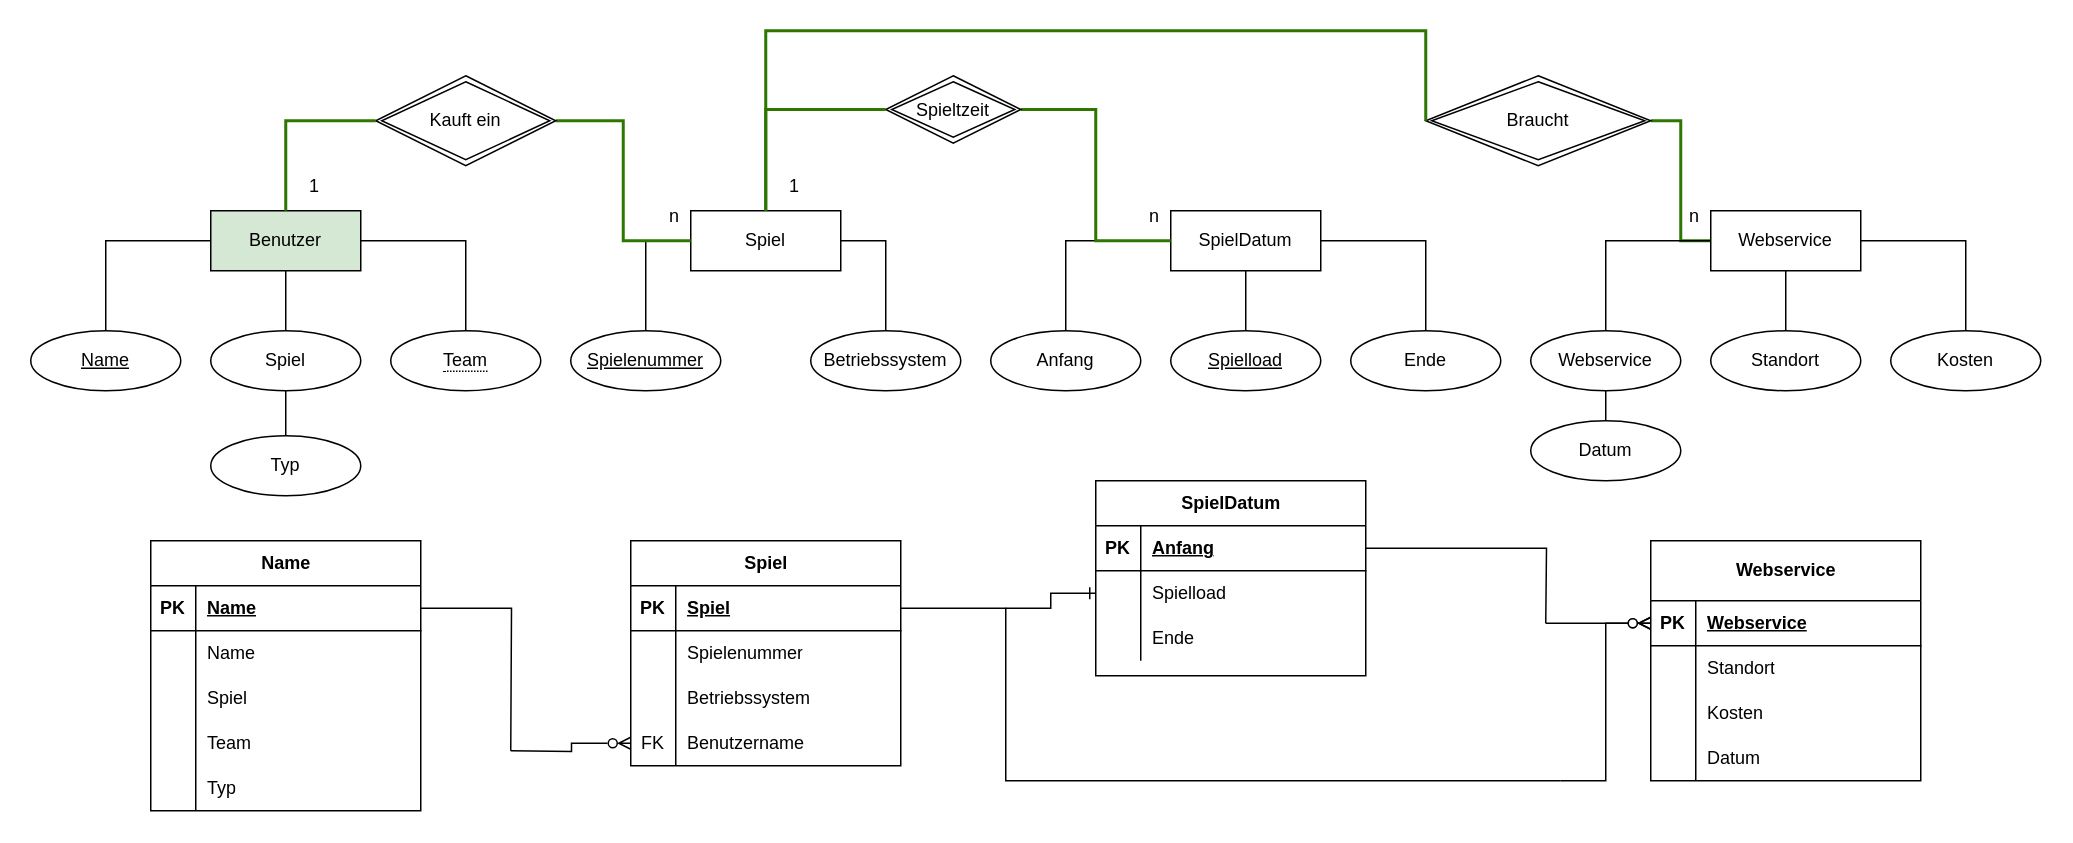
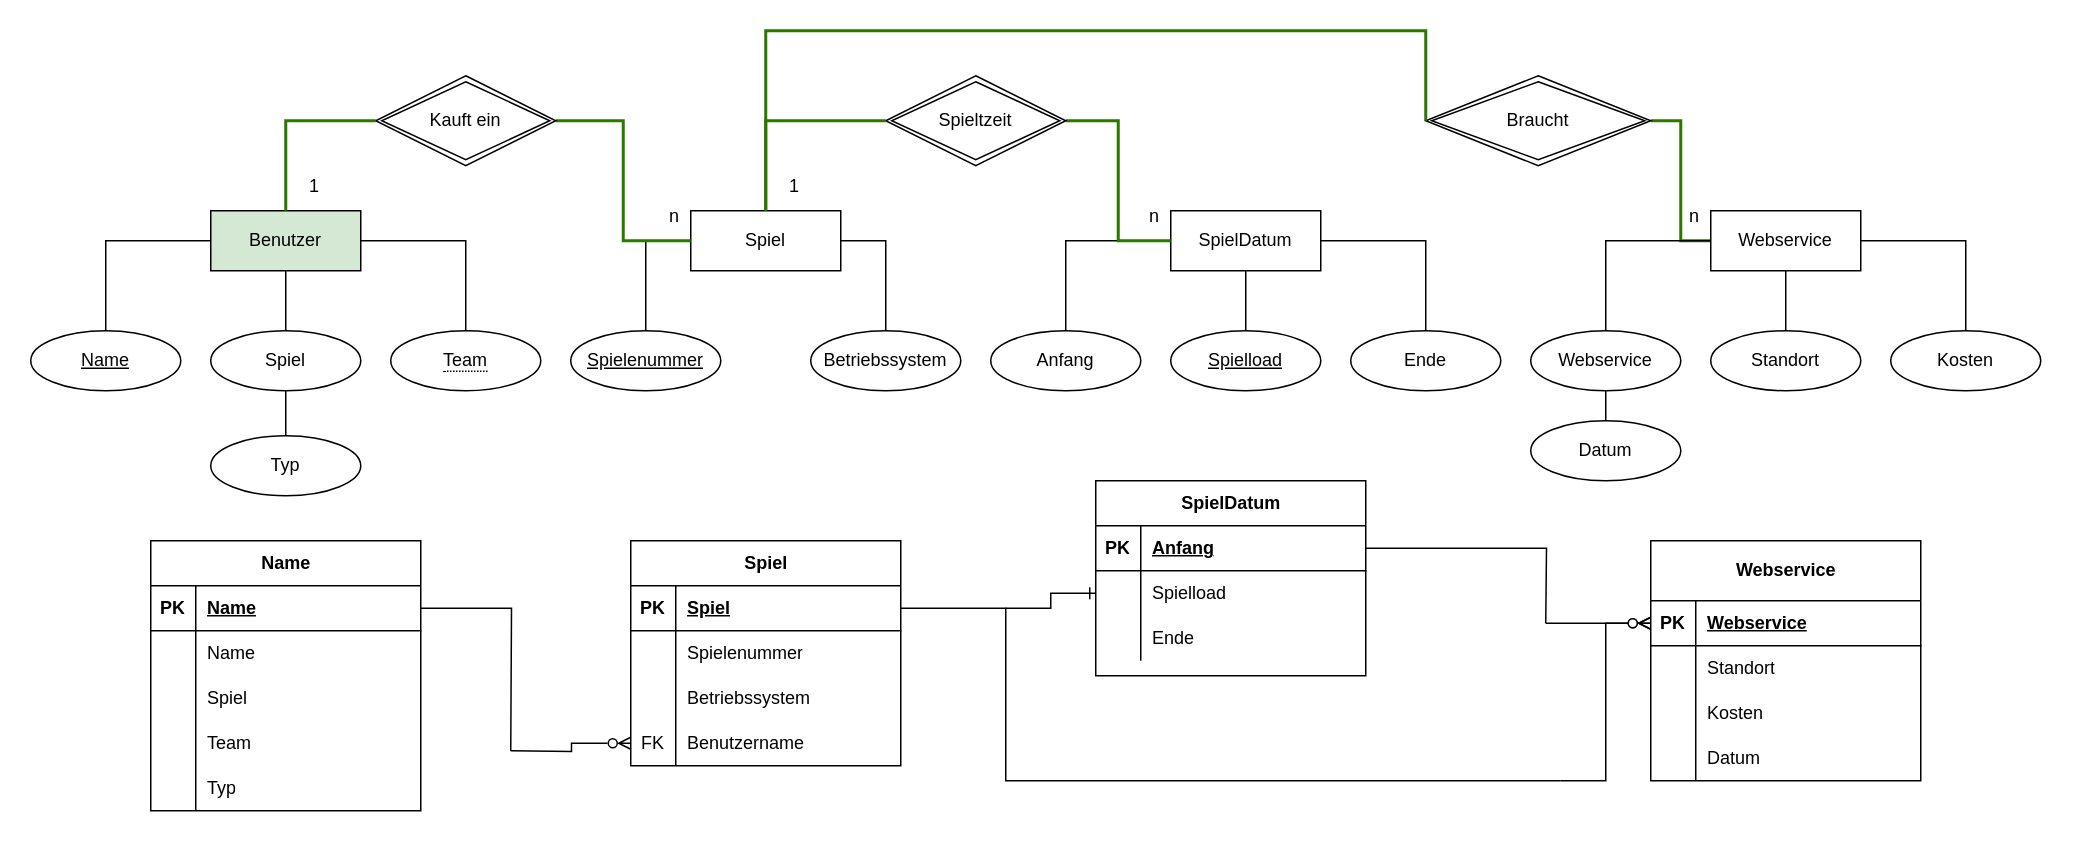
(953, 110) -> (976, 121)
